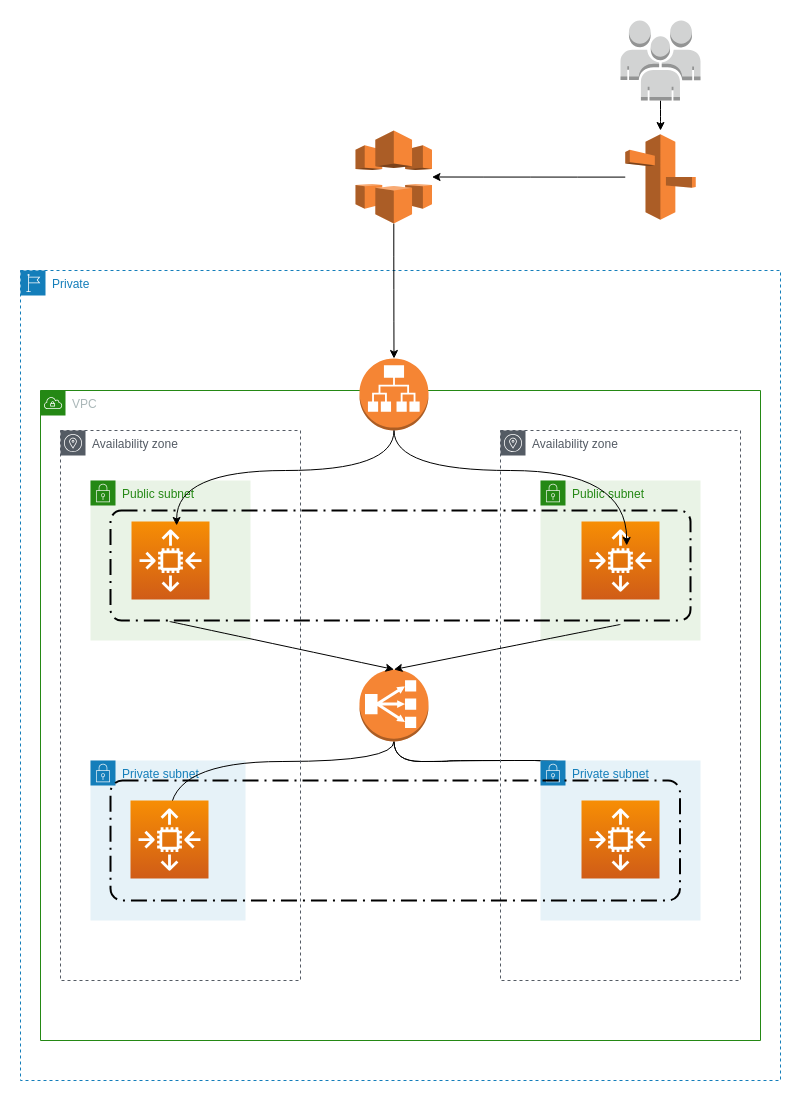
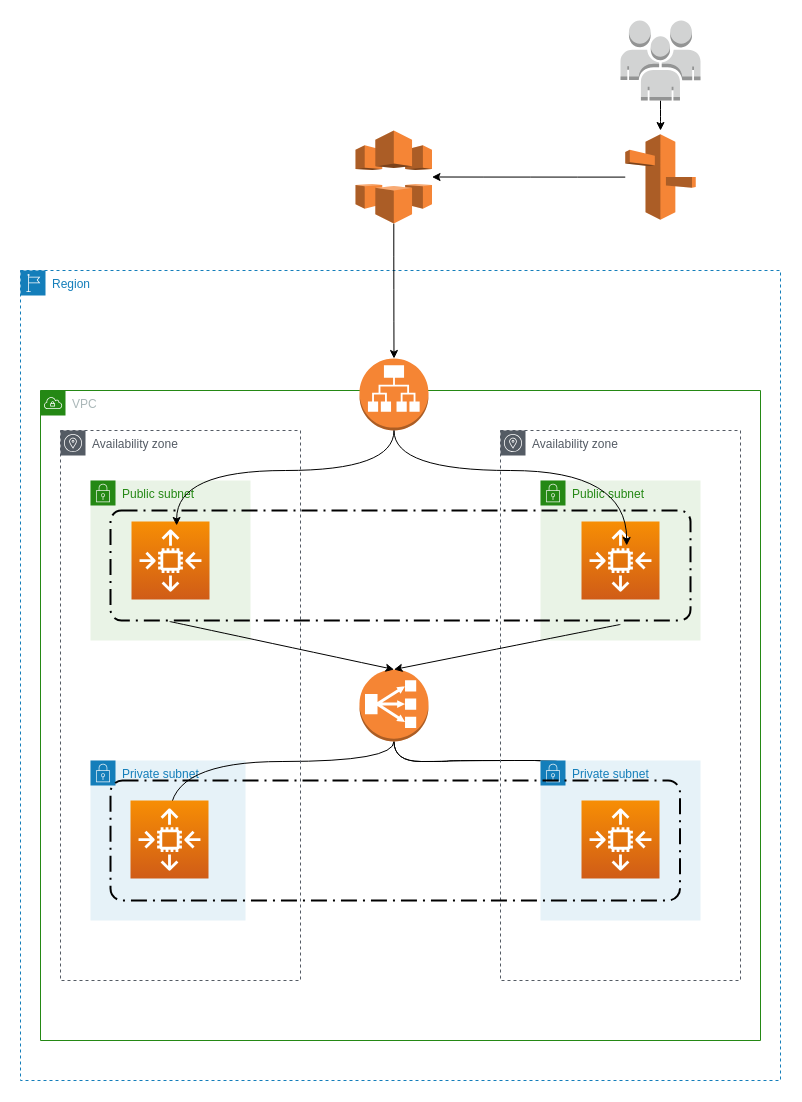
(74, 285) -> (71, 285)
